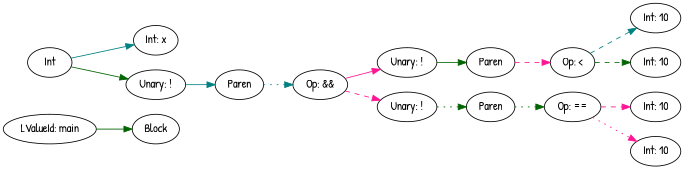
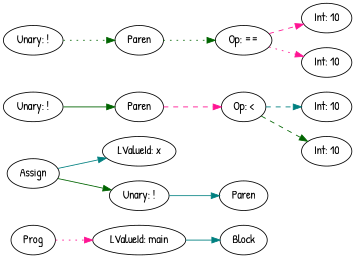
(156, 40) -> (139, 151)
(50, 62) -> (33, 173)
(320, 85) -> none
(110, 129) -> (199, 240)
none -> (33, 240)
